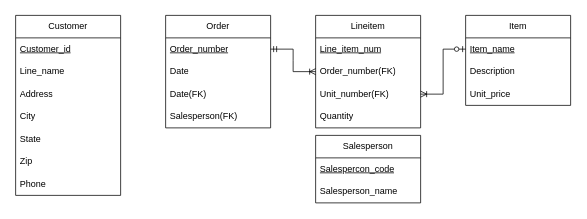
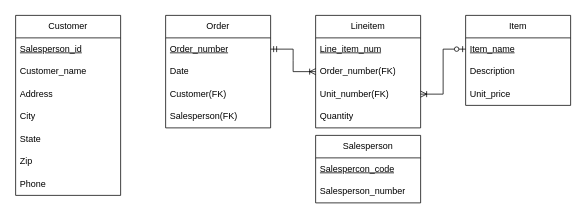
(46, 49) -> (53, 49)
(41, 72) -> (53, 72)
(190, 94) -> (200, 94)
(359, 192) -> (364, 192)
